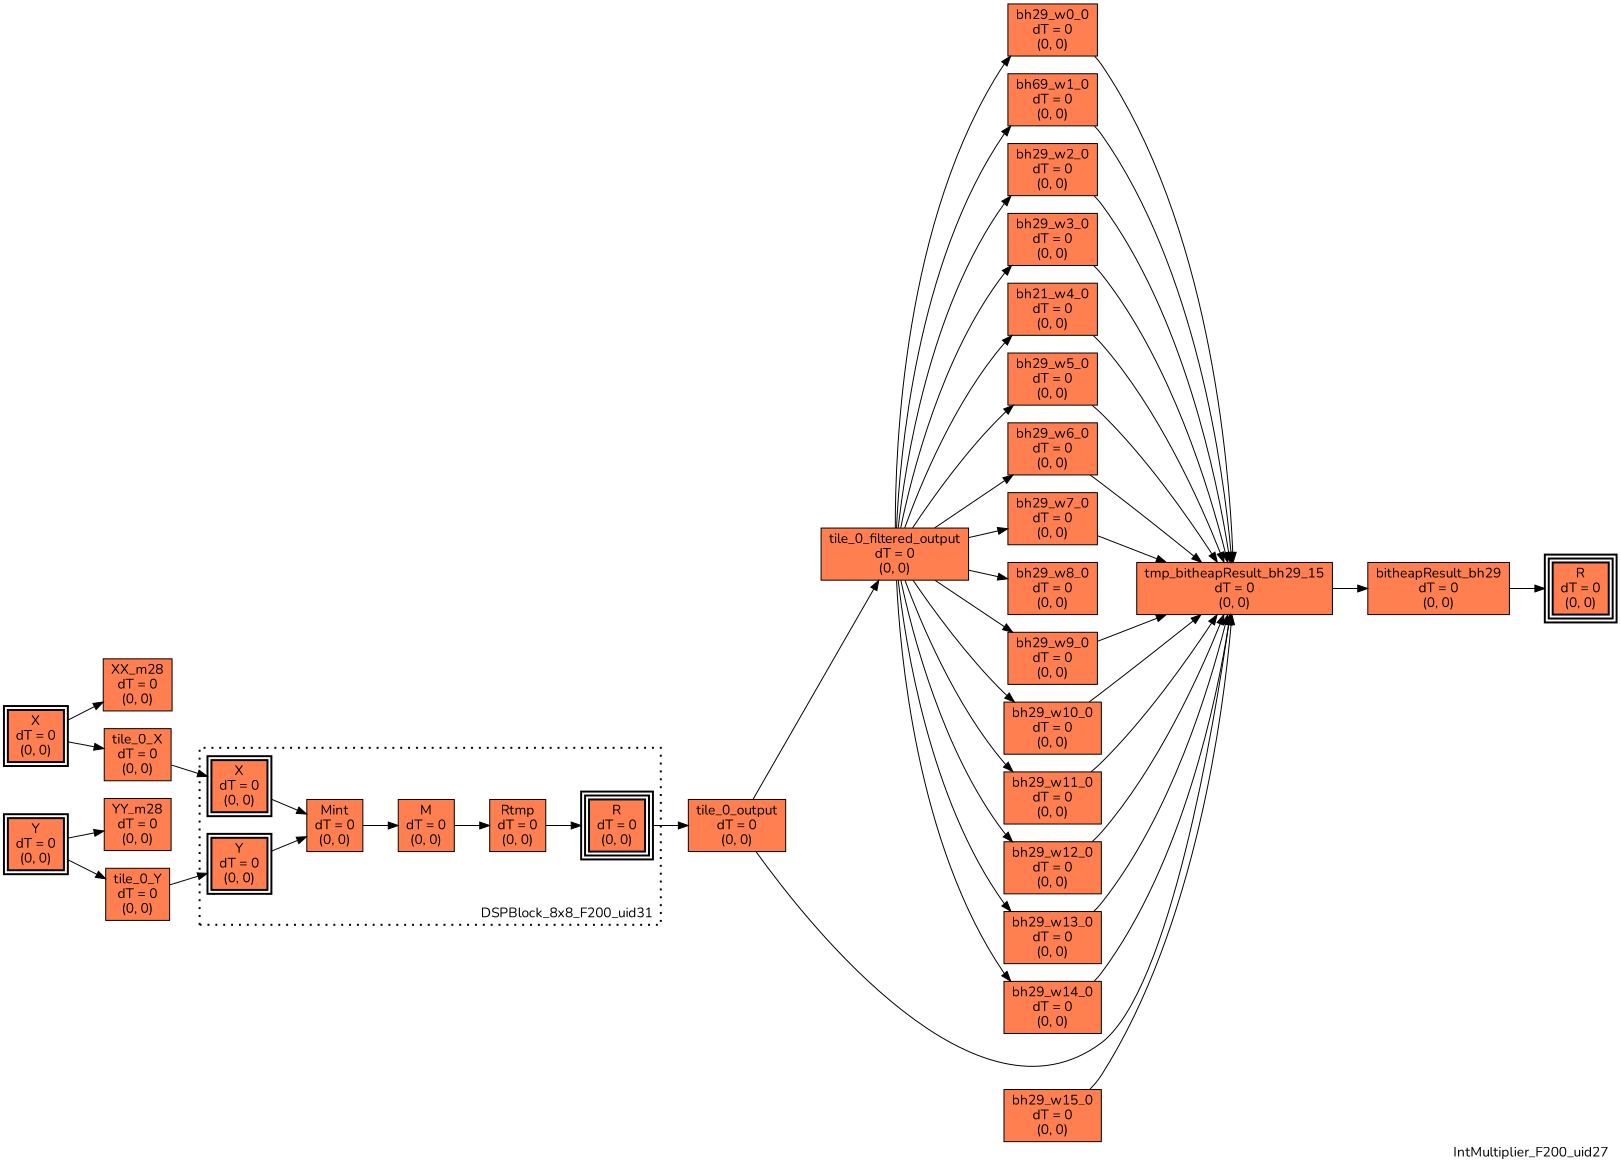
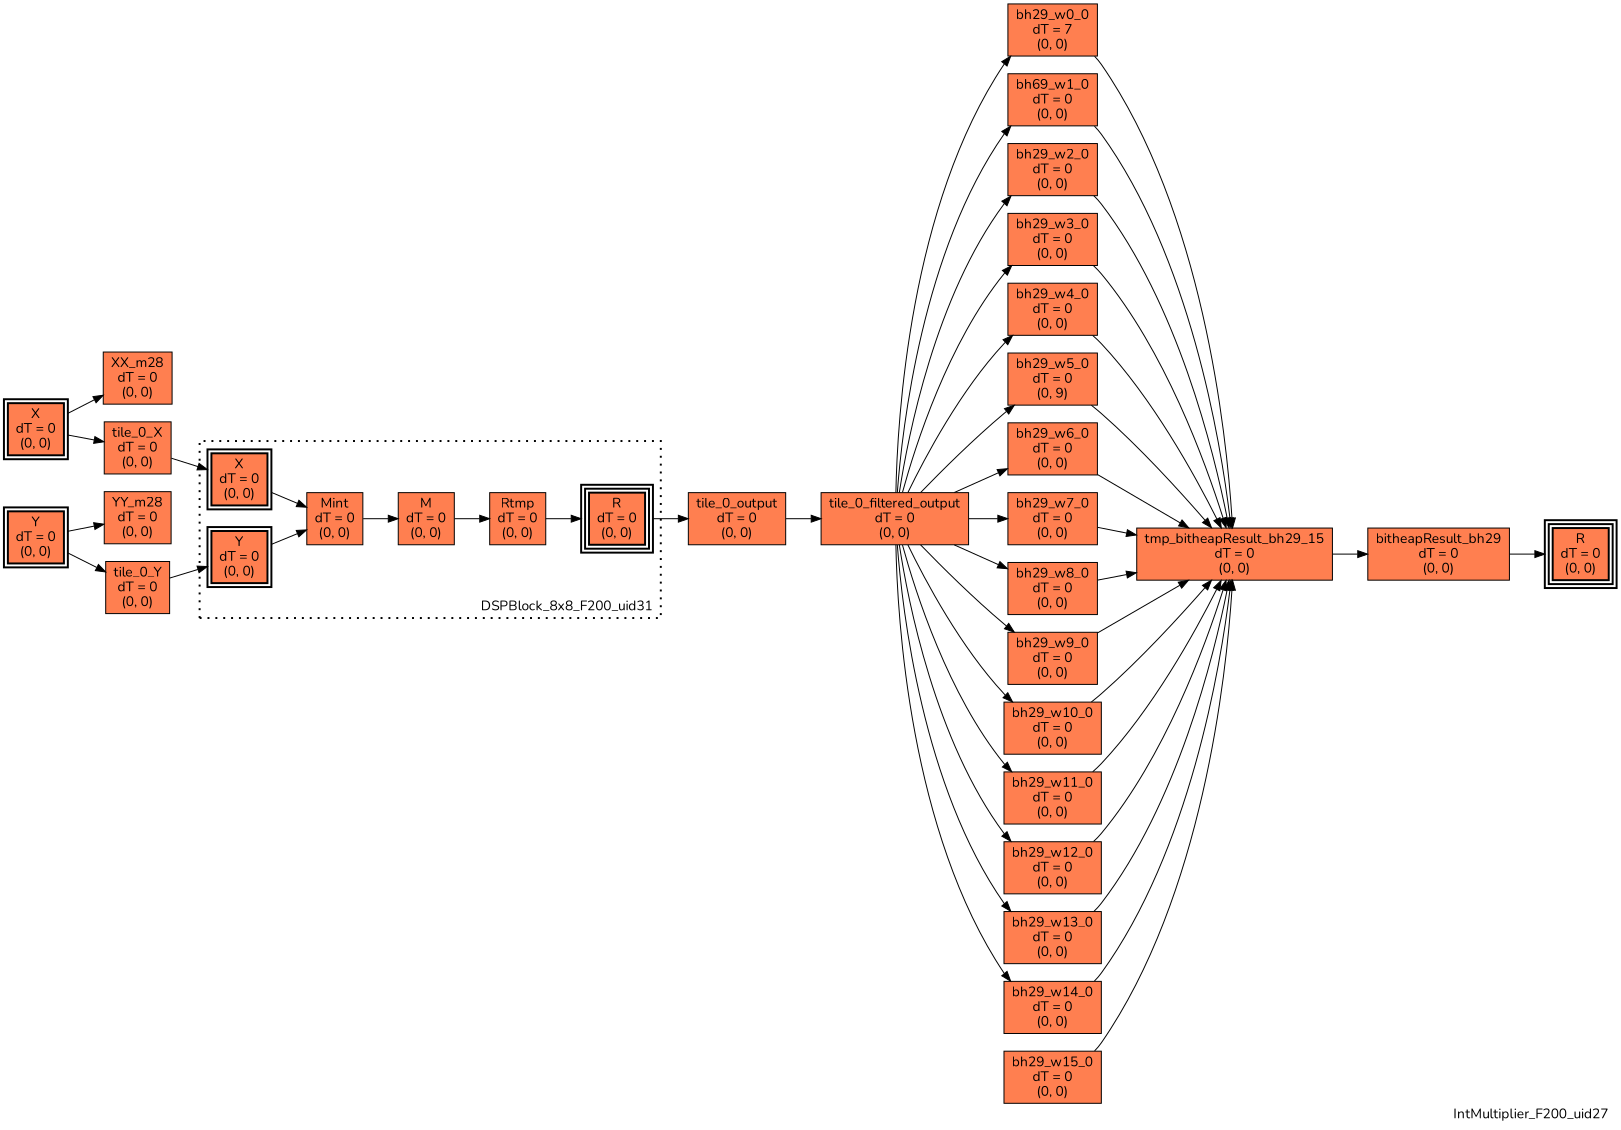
(1053, 30) -> (1053, 30)
(1053, 309) -> (1053, 309)
(1053, 379) -> (1053, 379)
(1104, 1039) -> (1112, 577)
